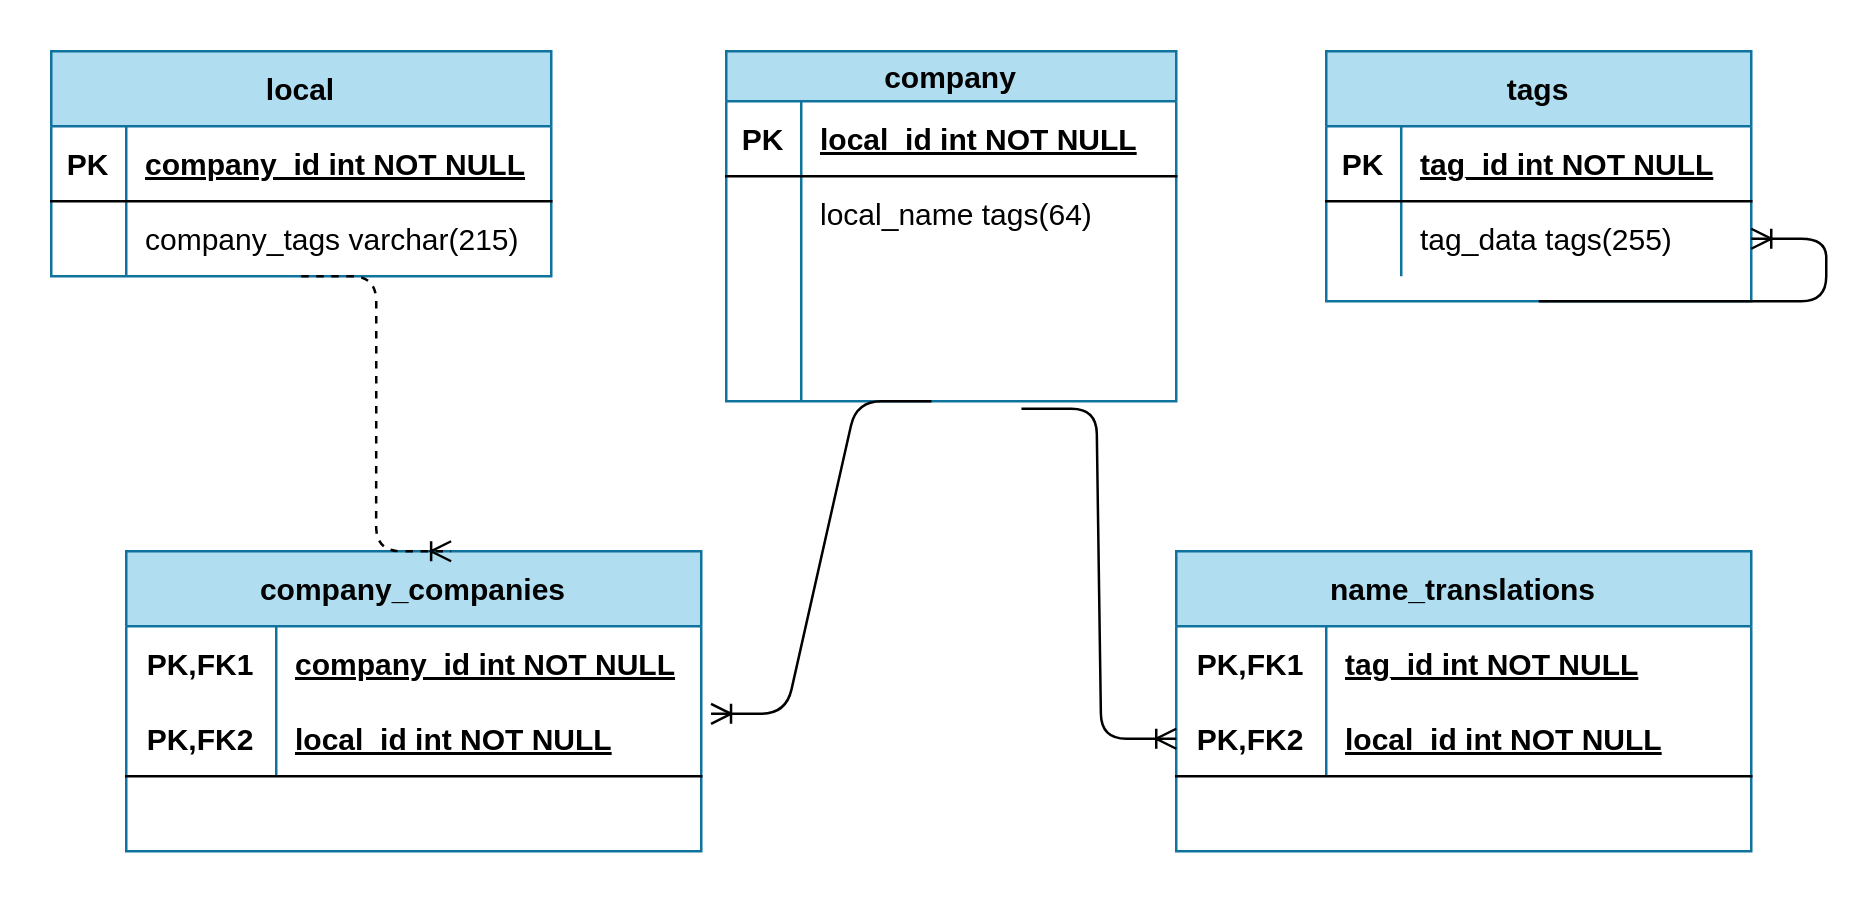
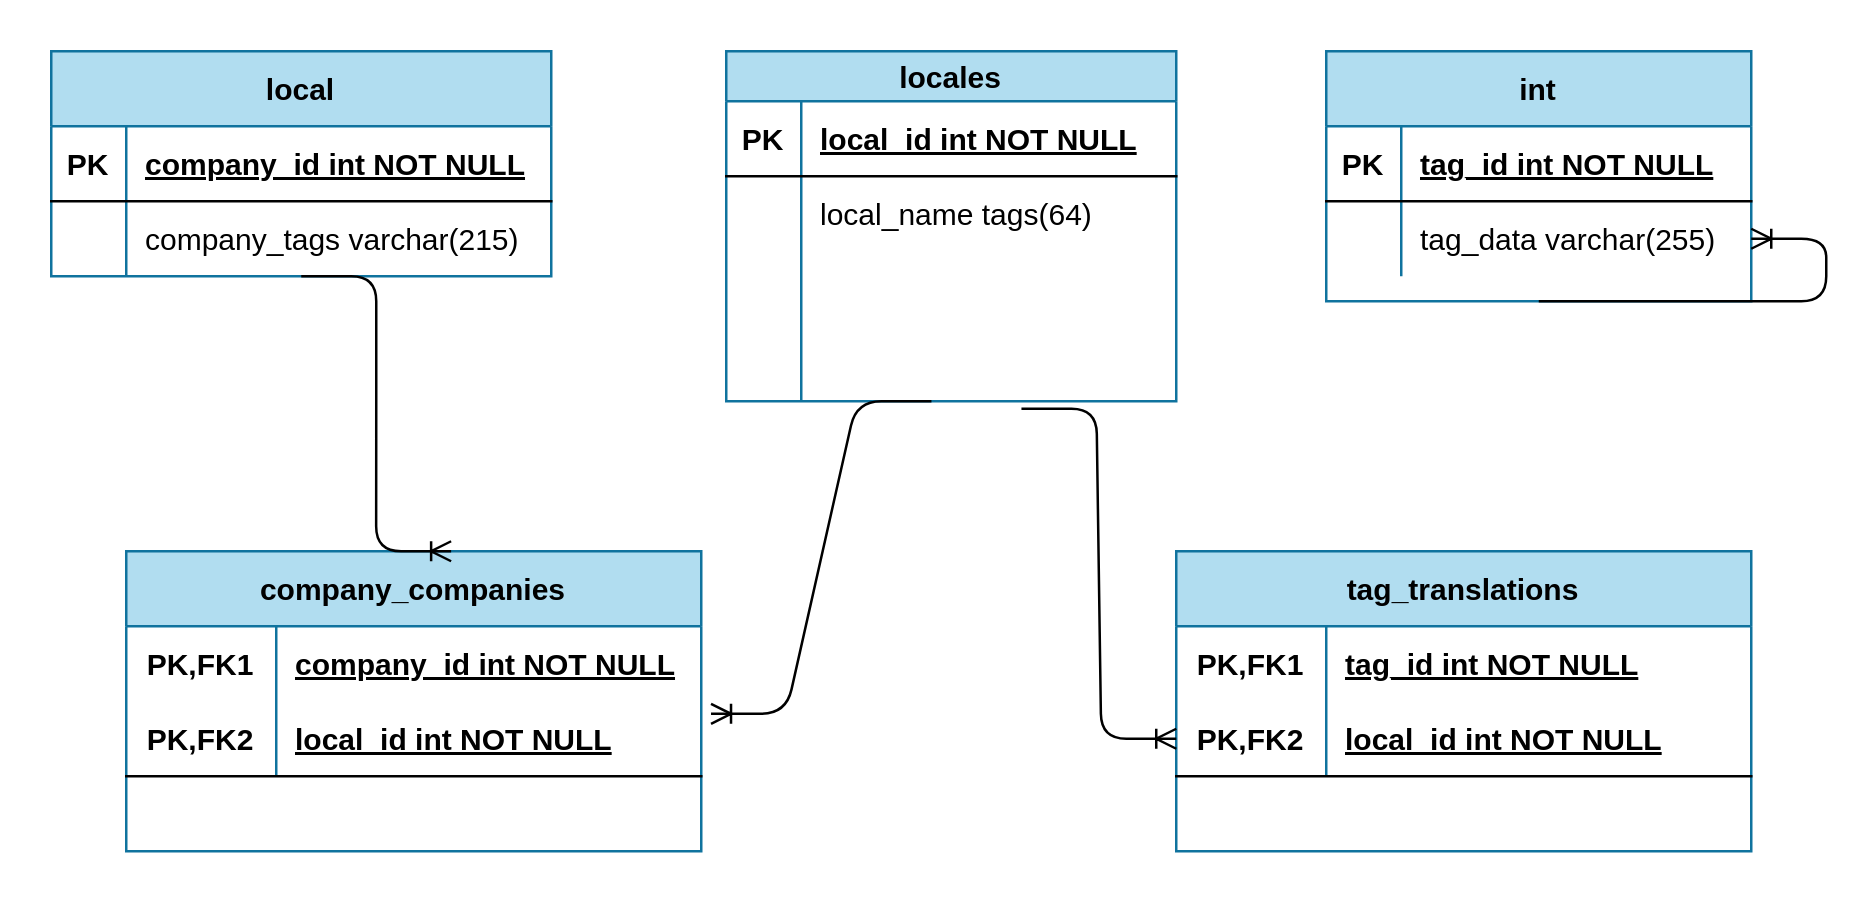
(950, 78) -> (950, 78)
(1538, 90) -> (1538, 90)
(1567, 240) -> (1593, 240)
(376, 436) -> (376, 436)
(1463, 590) -> (1463, 590)
